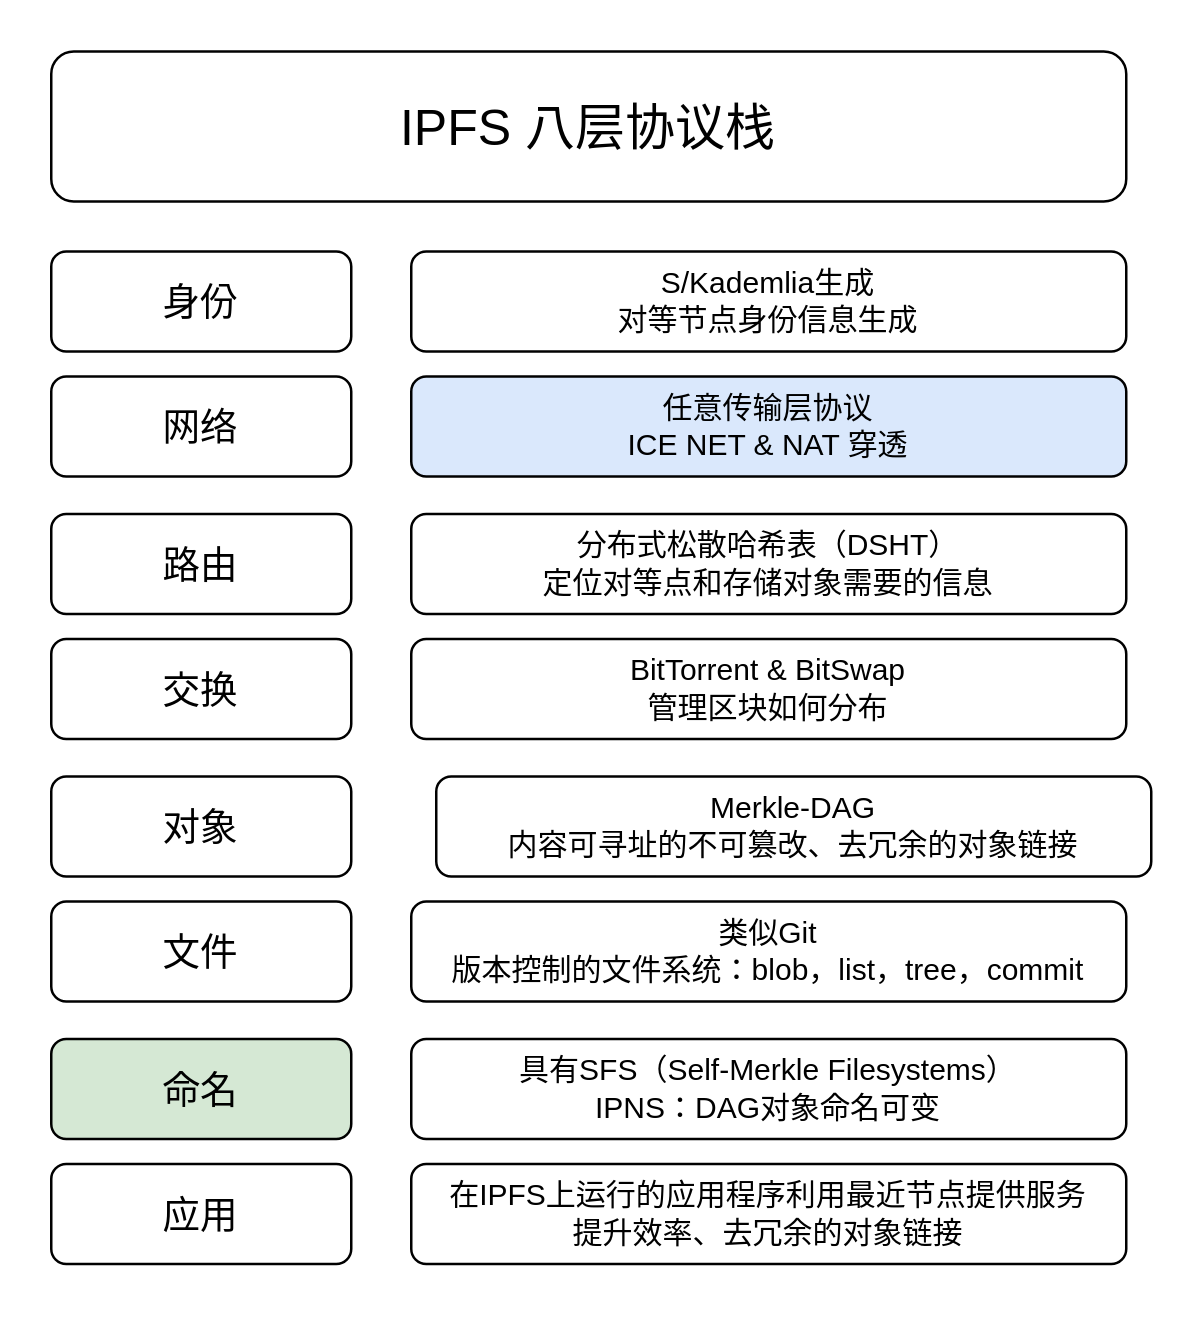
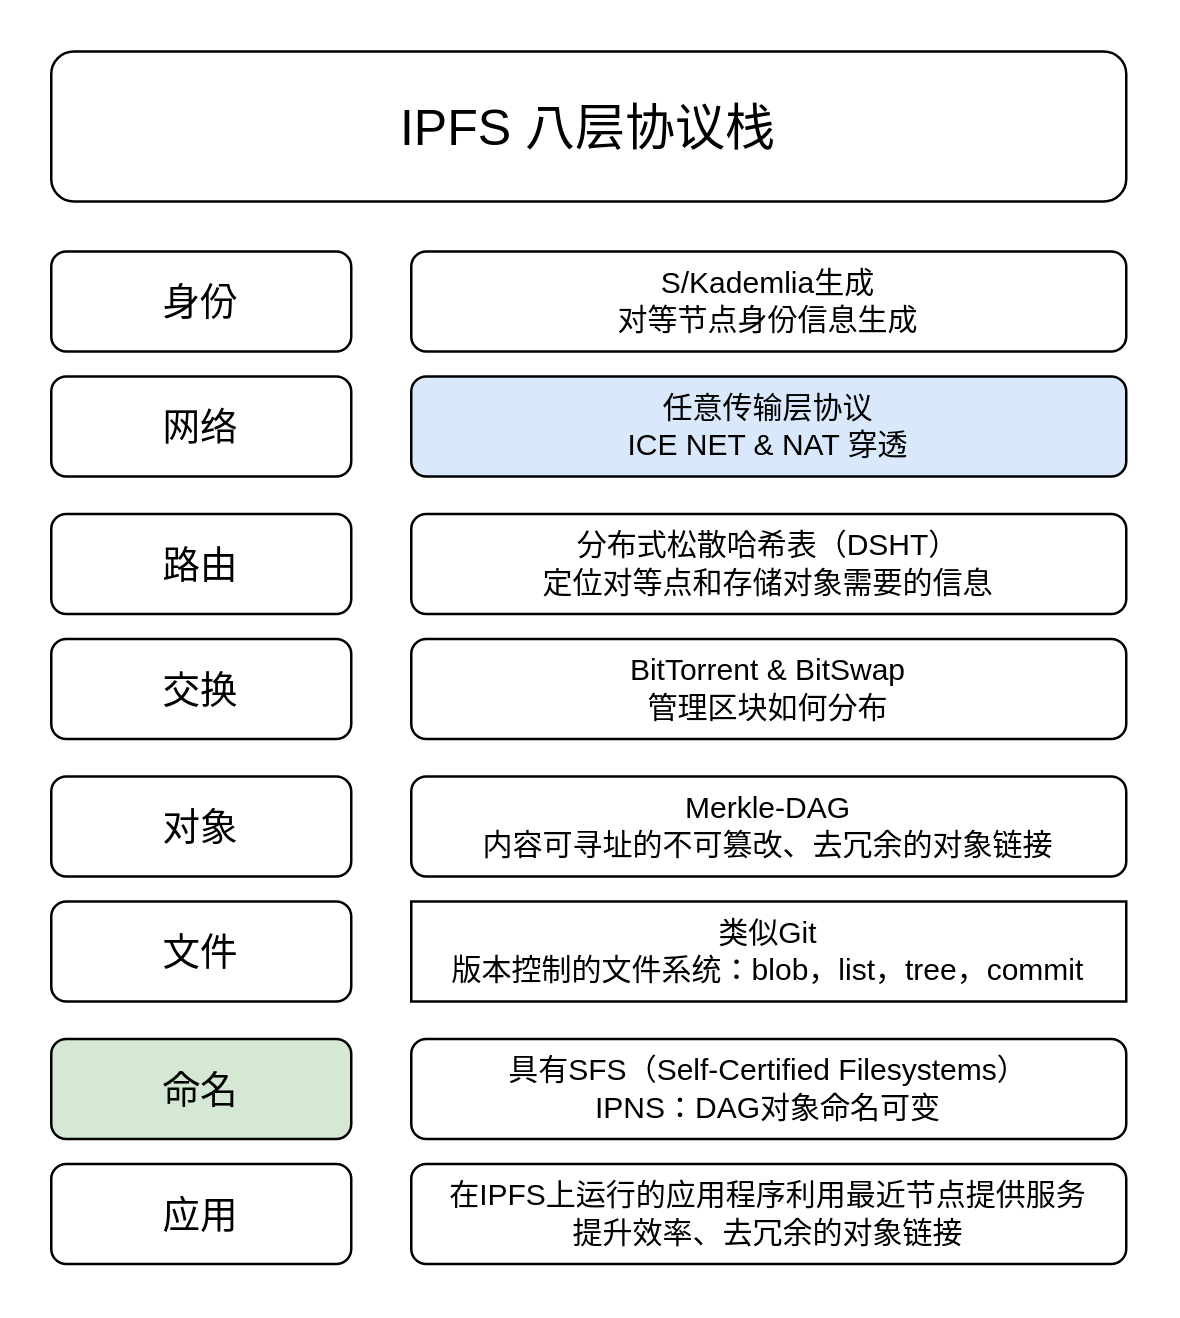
(794, 826) -> (769, 826)
(769, 951) -> (769, 951)
(769, 1089) -> (769, 1089)
